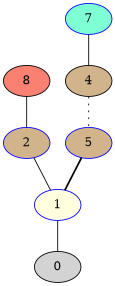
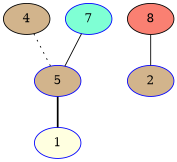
(89, 50) -> (73, 50)
(42, 174) -> none
(58, 267) -> none
